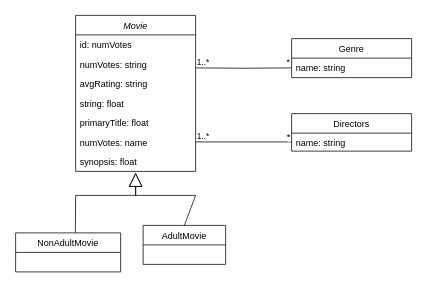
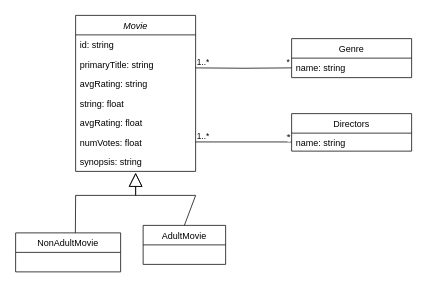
(106, 45) -> (100, 45)
(116, 65) -> (123, 65)
(120, 123) -> (115, 123)
(112, 143) -> (114, 143)
(113, 162) -> (115, 162)
